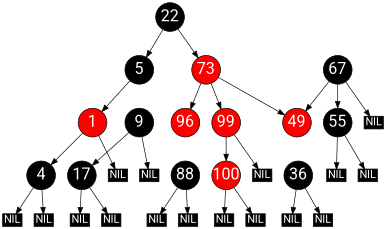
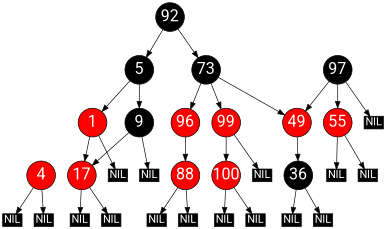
(170, 17) -> (170, 17)
(206, 70) -> (206, 70)
(338, 70) -> (338, 70)
none -> (139, 93)
(338, 123) -> (338, 123)
none -> (185, 146)
none -> (298, 146)
(69, 147) -> (88, 146)
(41, 175) -> (41, 175)
(82, 175) -> (82, 175)
(185, 175) -> (185, 175)
